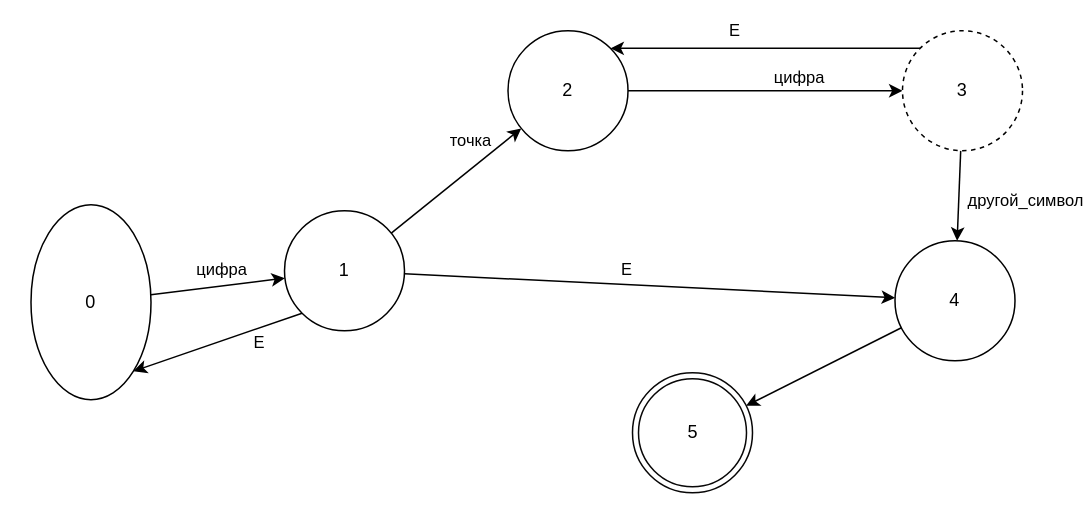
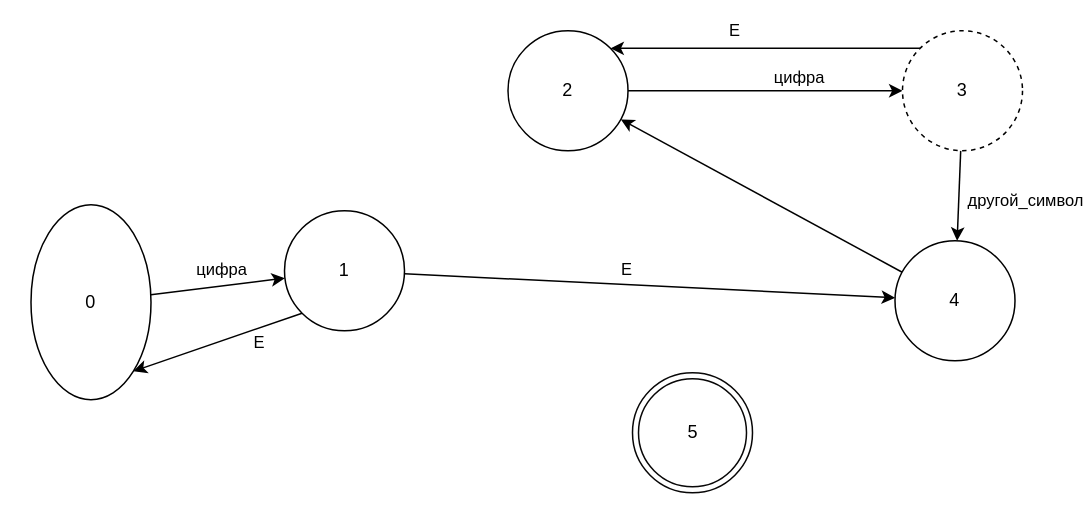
(452, 184) -> none
(828, 365) -> (765, 198)
